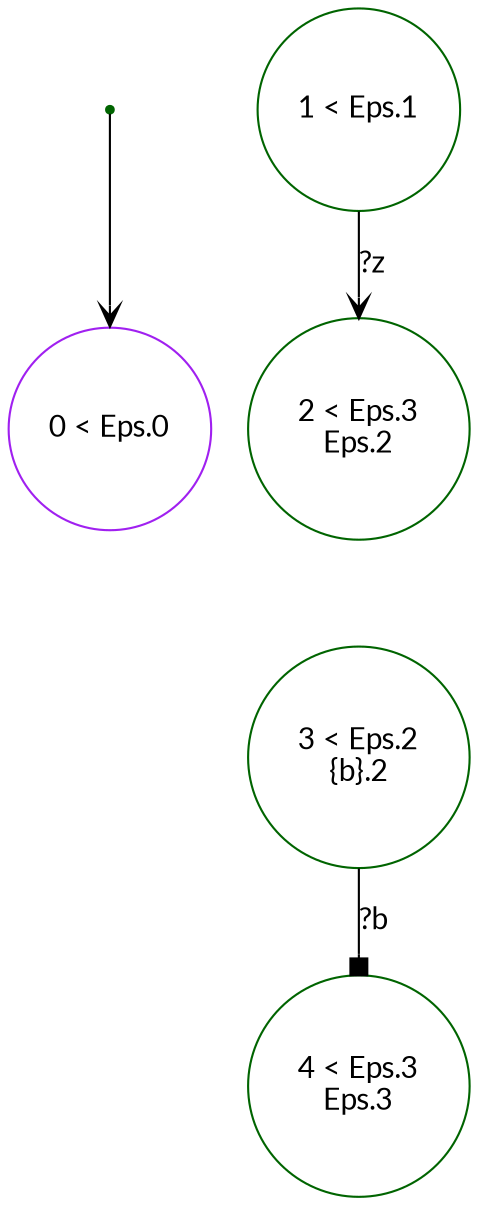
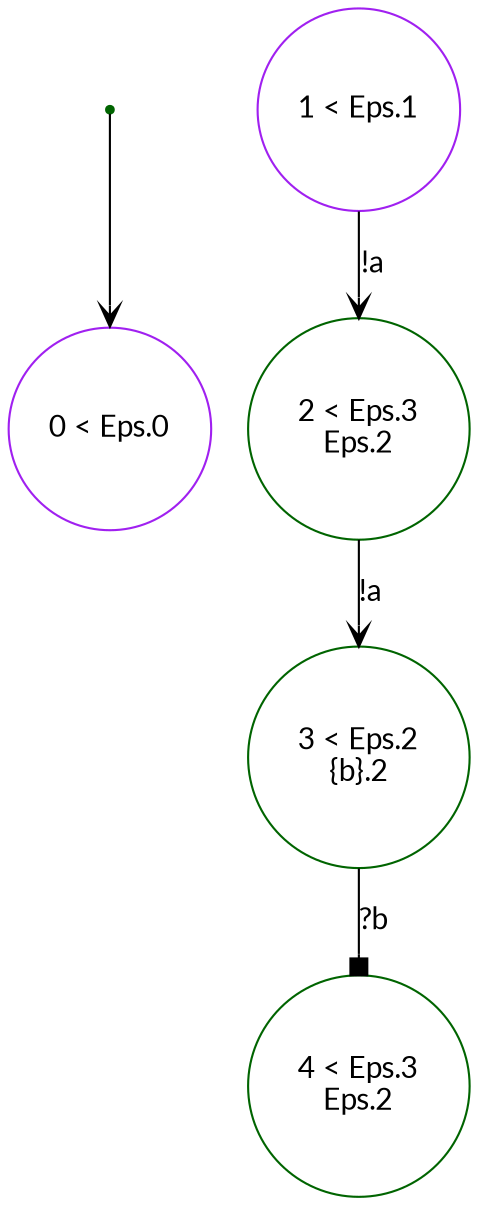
(359, 110) -> (359, 110)
(373, 265) -> (373, 265)
none -> (359, 583)
(359, 1086) -> (359, 1086)
